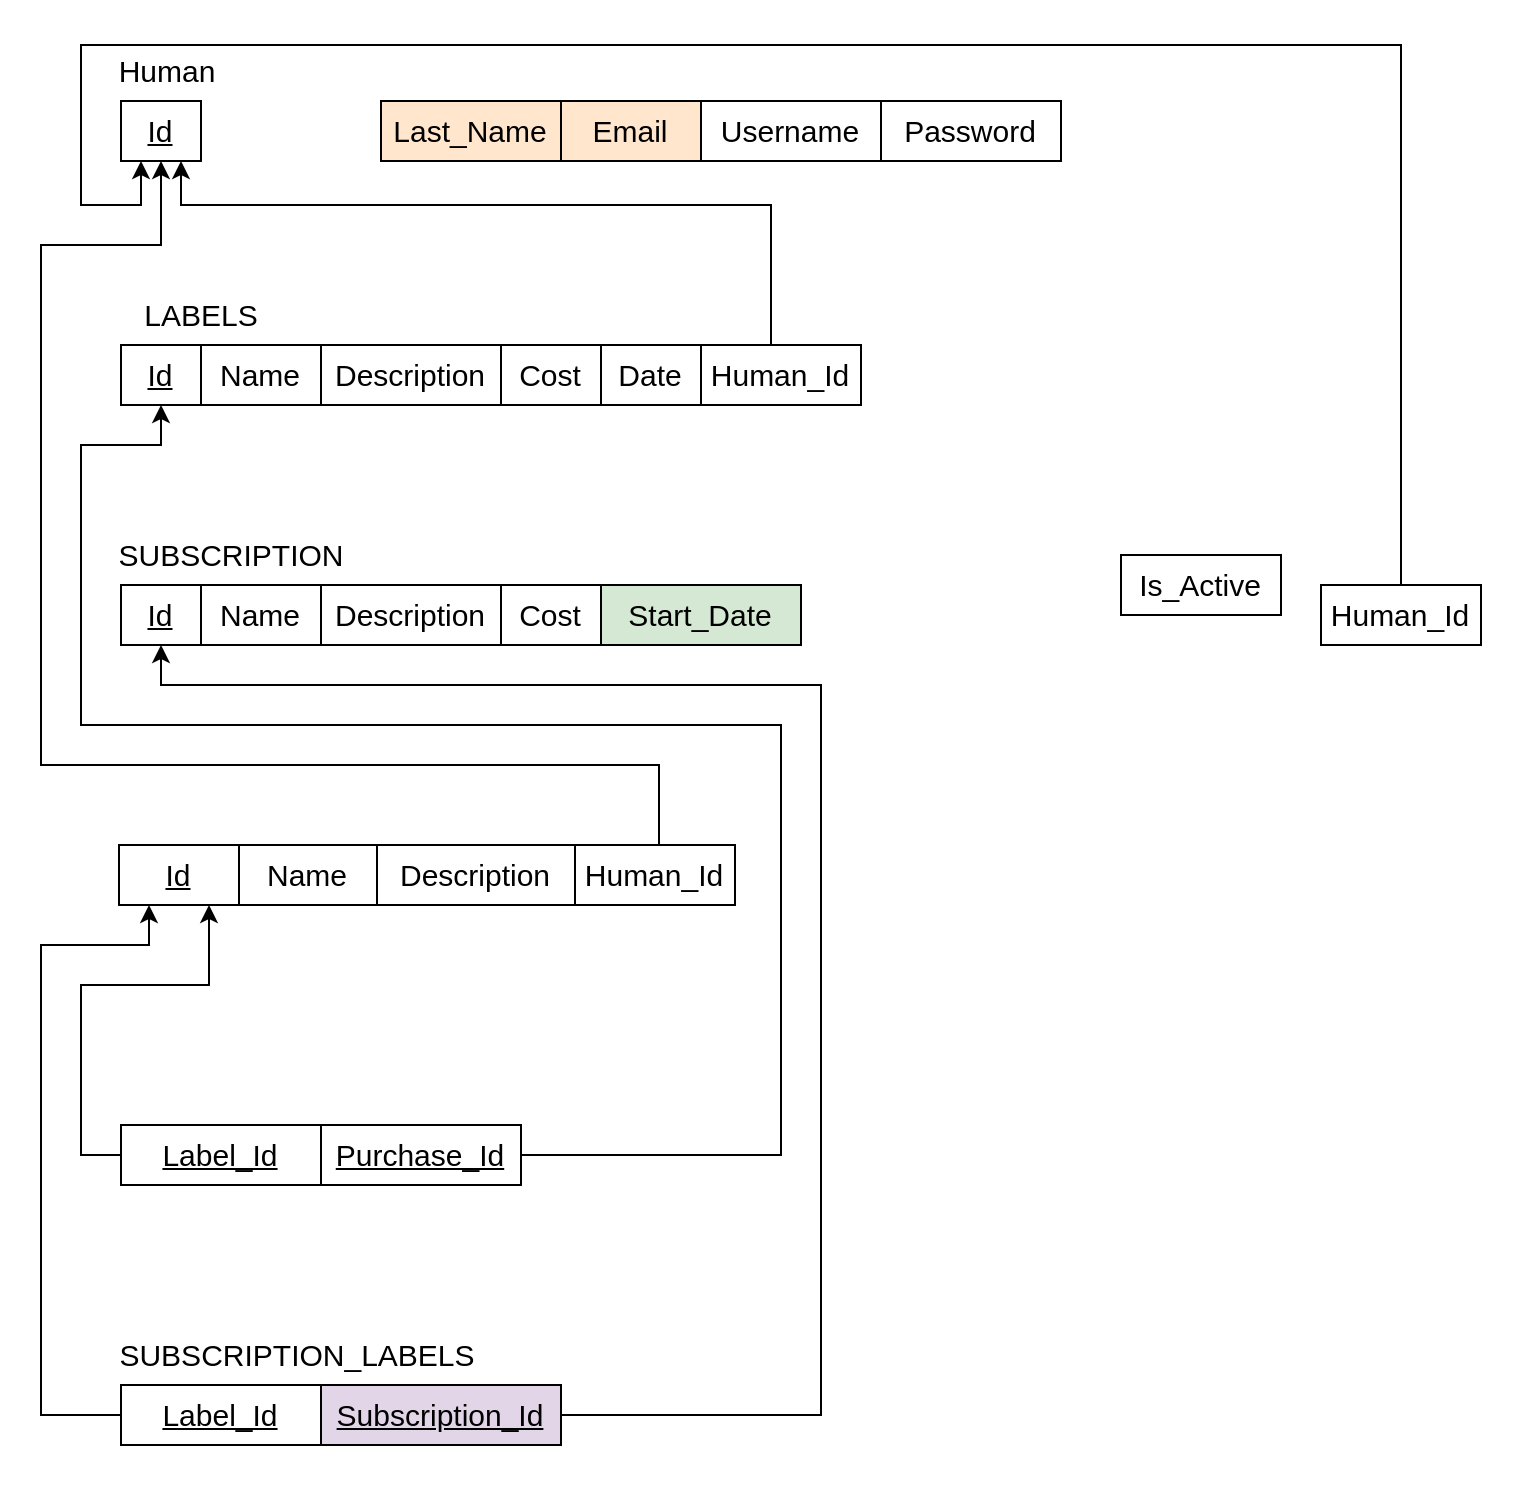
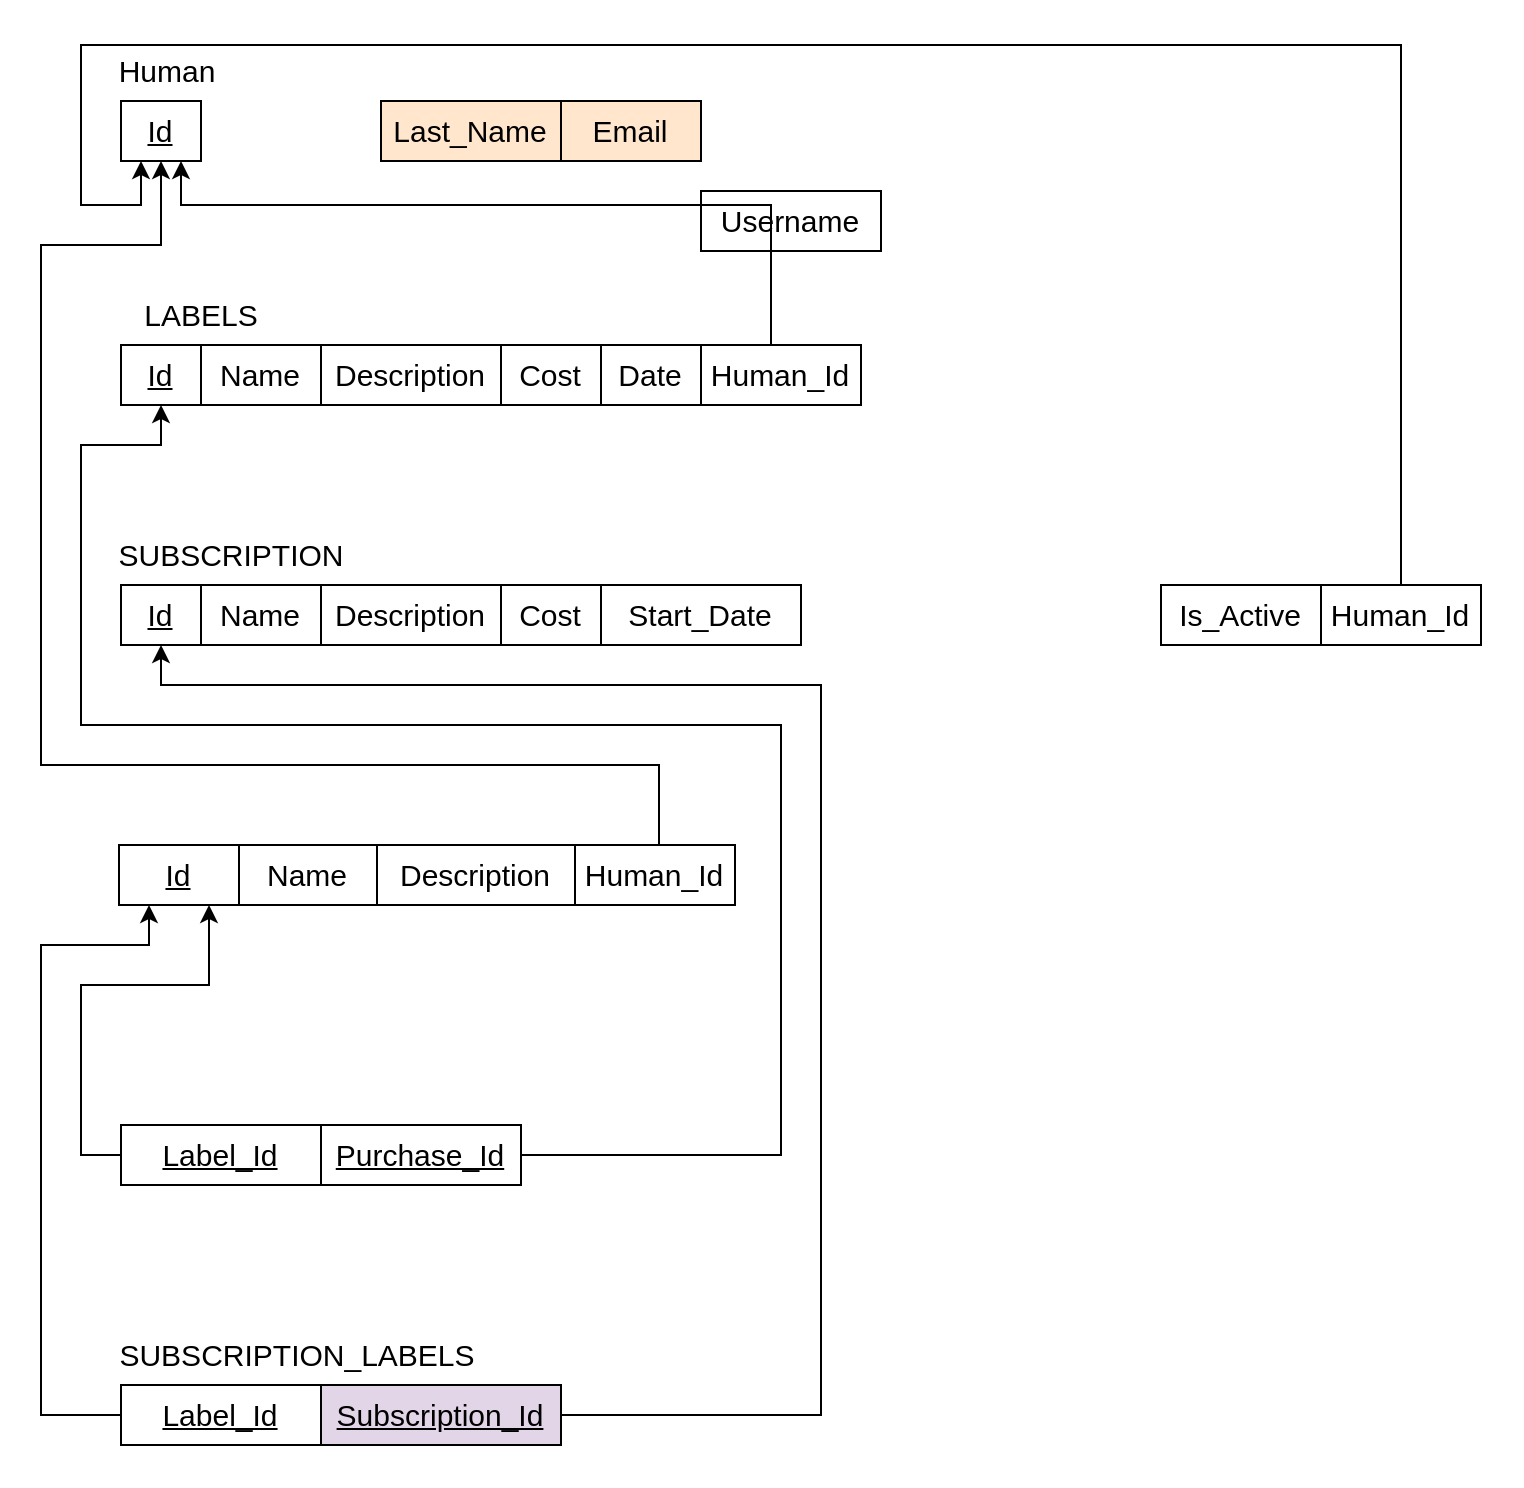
(791, 131) -> (791, 221)
(971, 131) -> none
(1201, 585) -> (1241, 615)
(701, 615) -> (701, 615)
